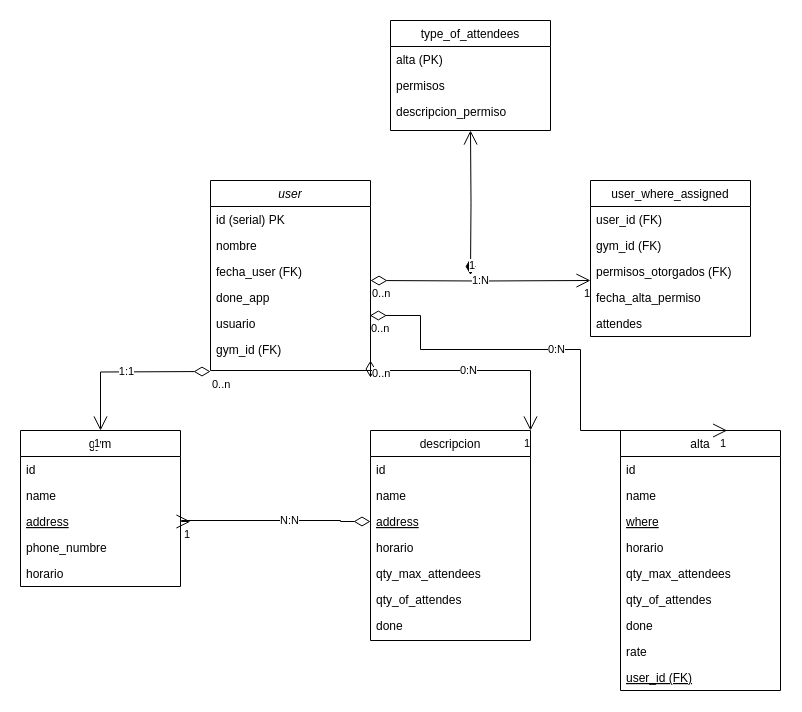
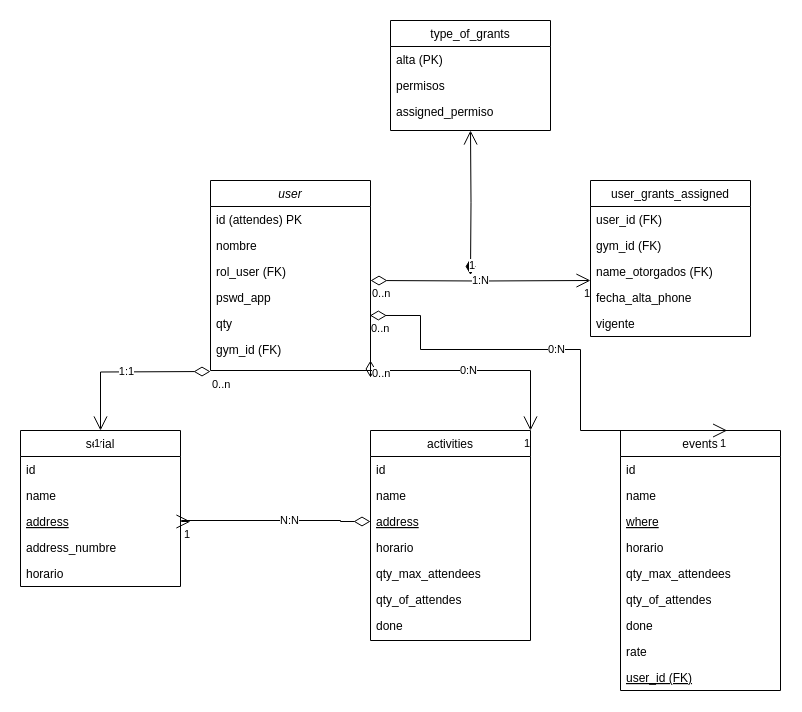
(470, 34) -> (470, 34)
(455, 112) -> (447, 112)
(670, 194) -> (670, 194)
(255, 220) -> (265, 220)
(265, 272) -> (257, 272)
(670, 272) -> (658, 272)
(243, 298) -> (243, 298)
(653, 298) -> (648, 298)
(238, 324) -> (226, 324)
(623, 324) -> (618, 324)
(100, 444) -> (100, 444)
(450, 444) -> (450, 444)
(700, 444) -> (700, 444)
(66, 548) -> (73, 548)
